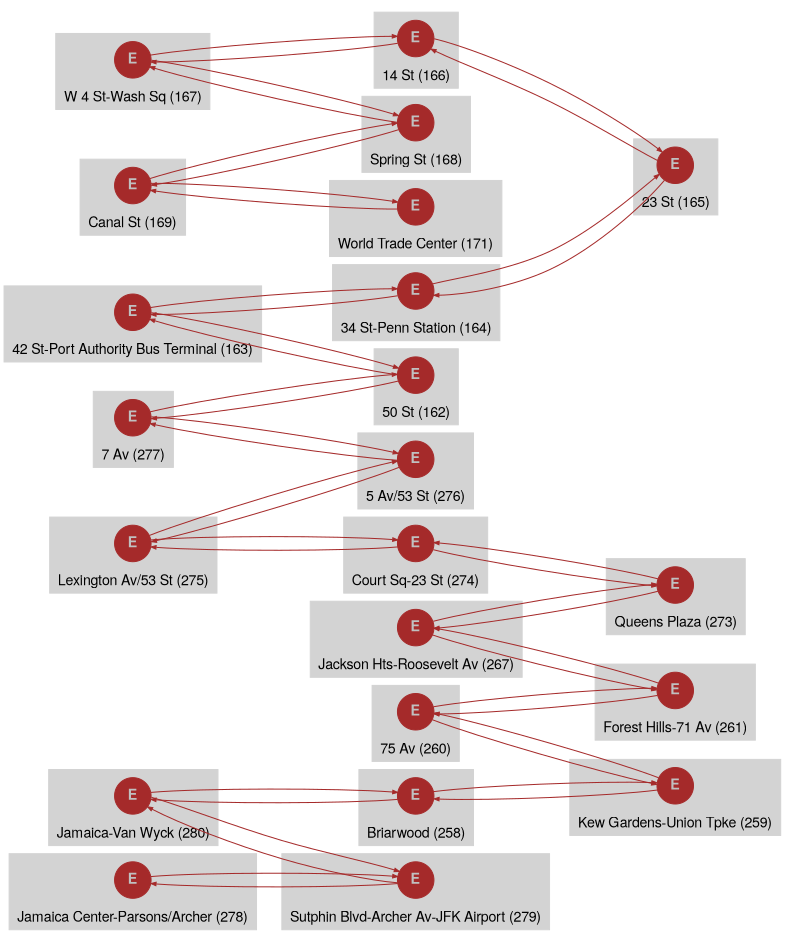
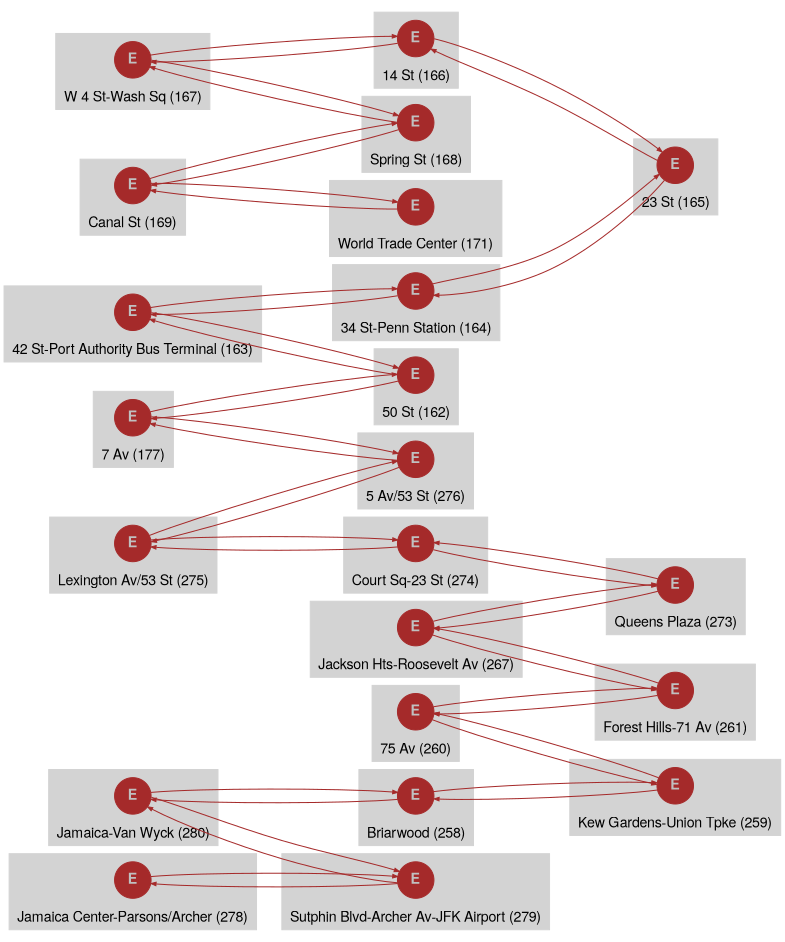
(133, 456) -> (133, 456)
